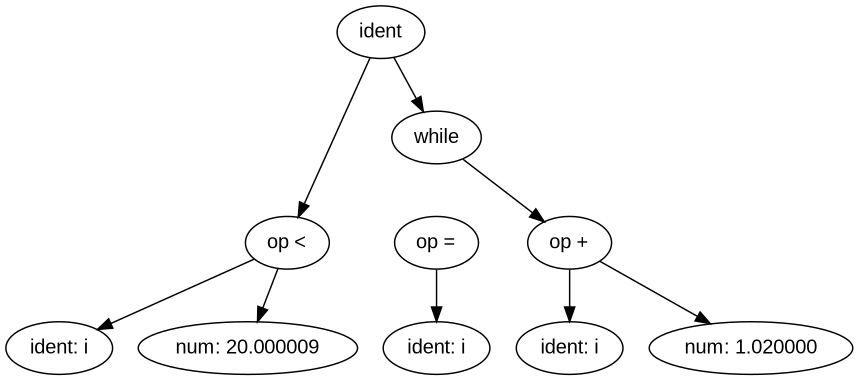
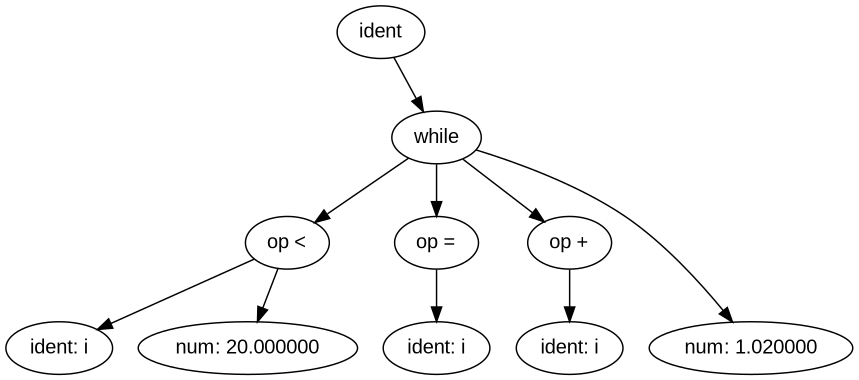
(337, 131) -> (368, 186)
none -> (437, 183)
(649, 289) -> (614, 209)
(248, 348) -> (248, 348)
